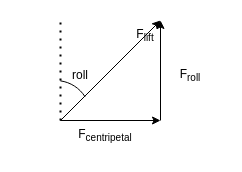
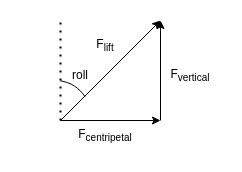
(146, 36) -> (106, 46)
(191, 76) -> (191, 76)
